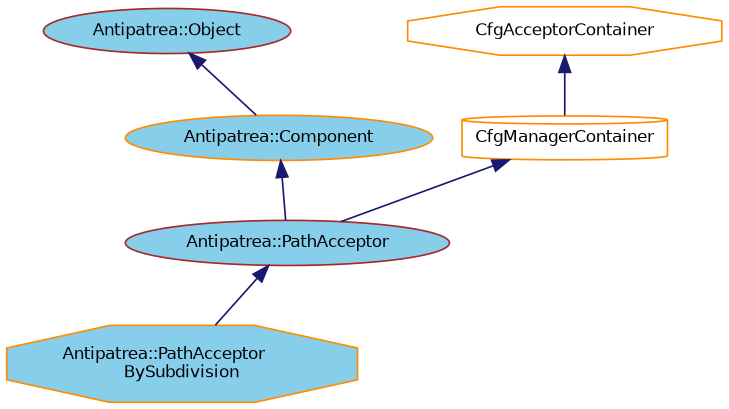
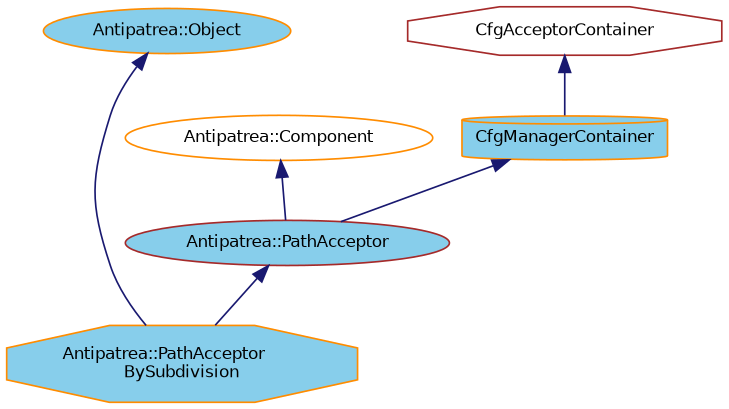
(167, 31) -> (167, 31)
(565, 31) -> (565, 31)
(229, 90) -> (95, 198)
(279, 138) -> (279, 138)
(565, 138) -> (565, 138)
